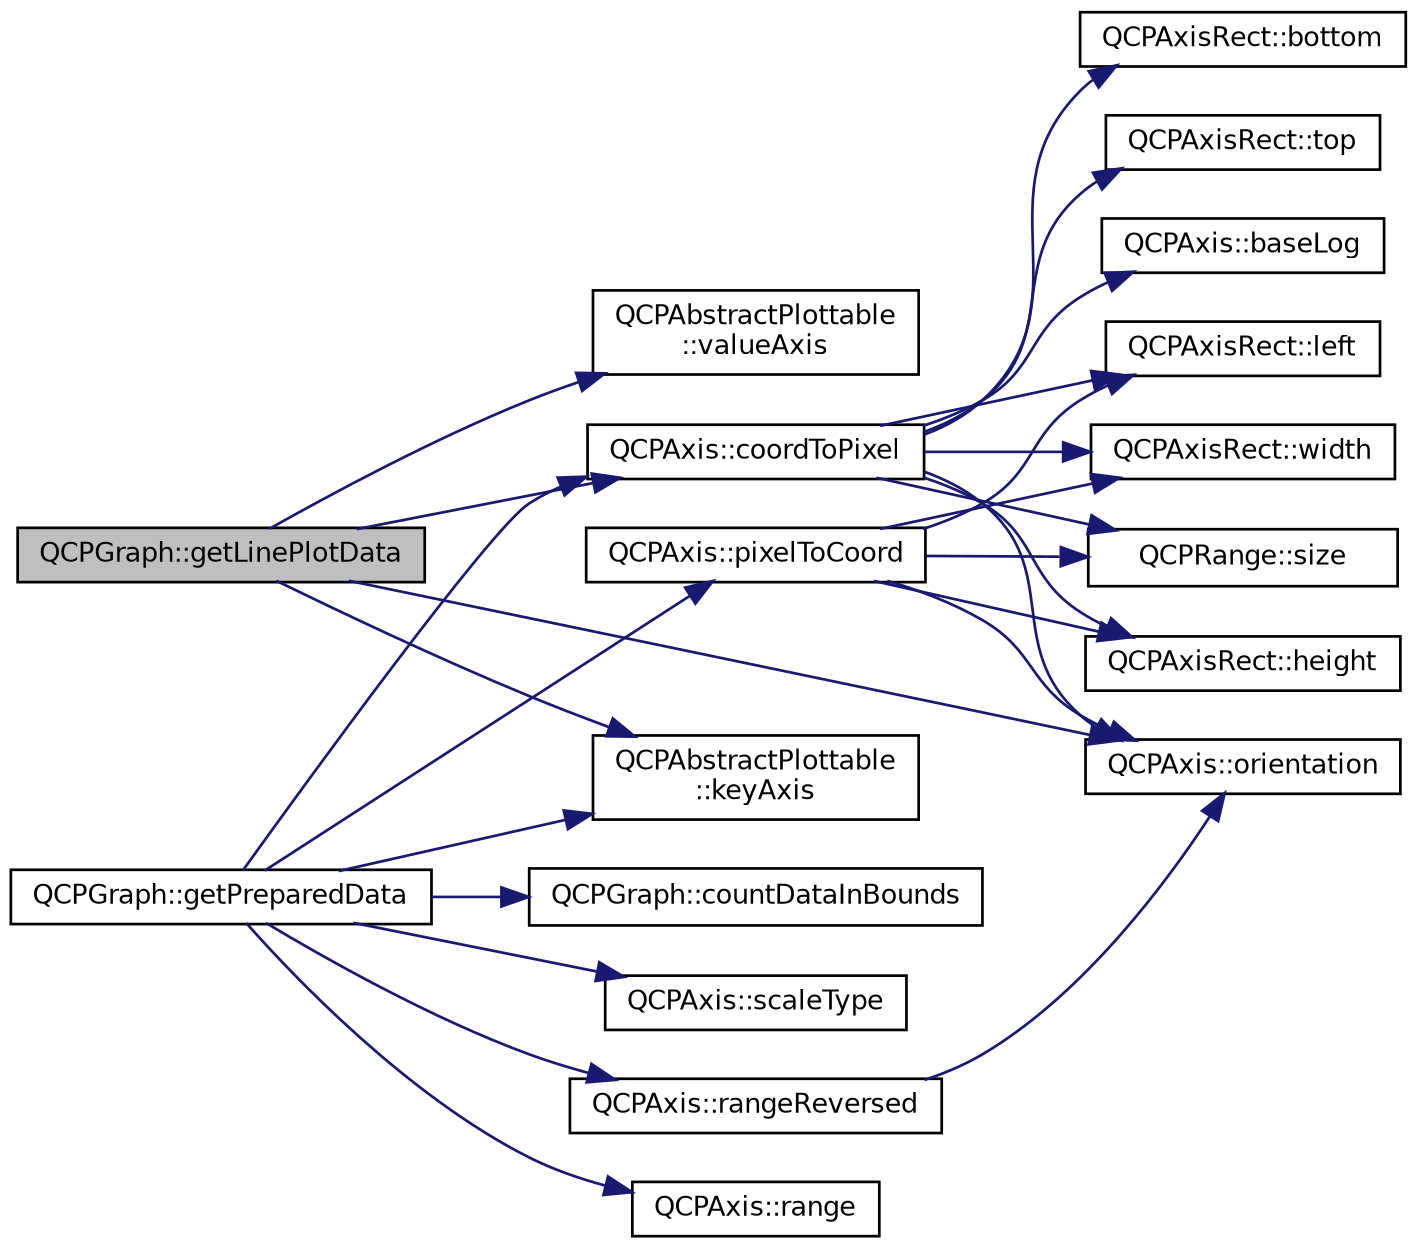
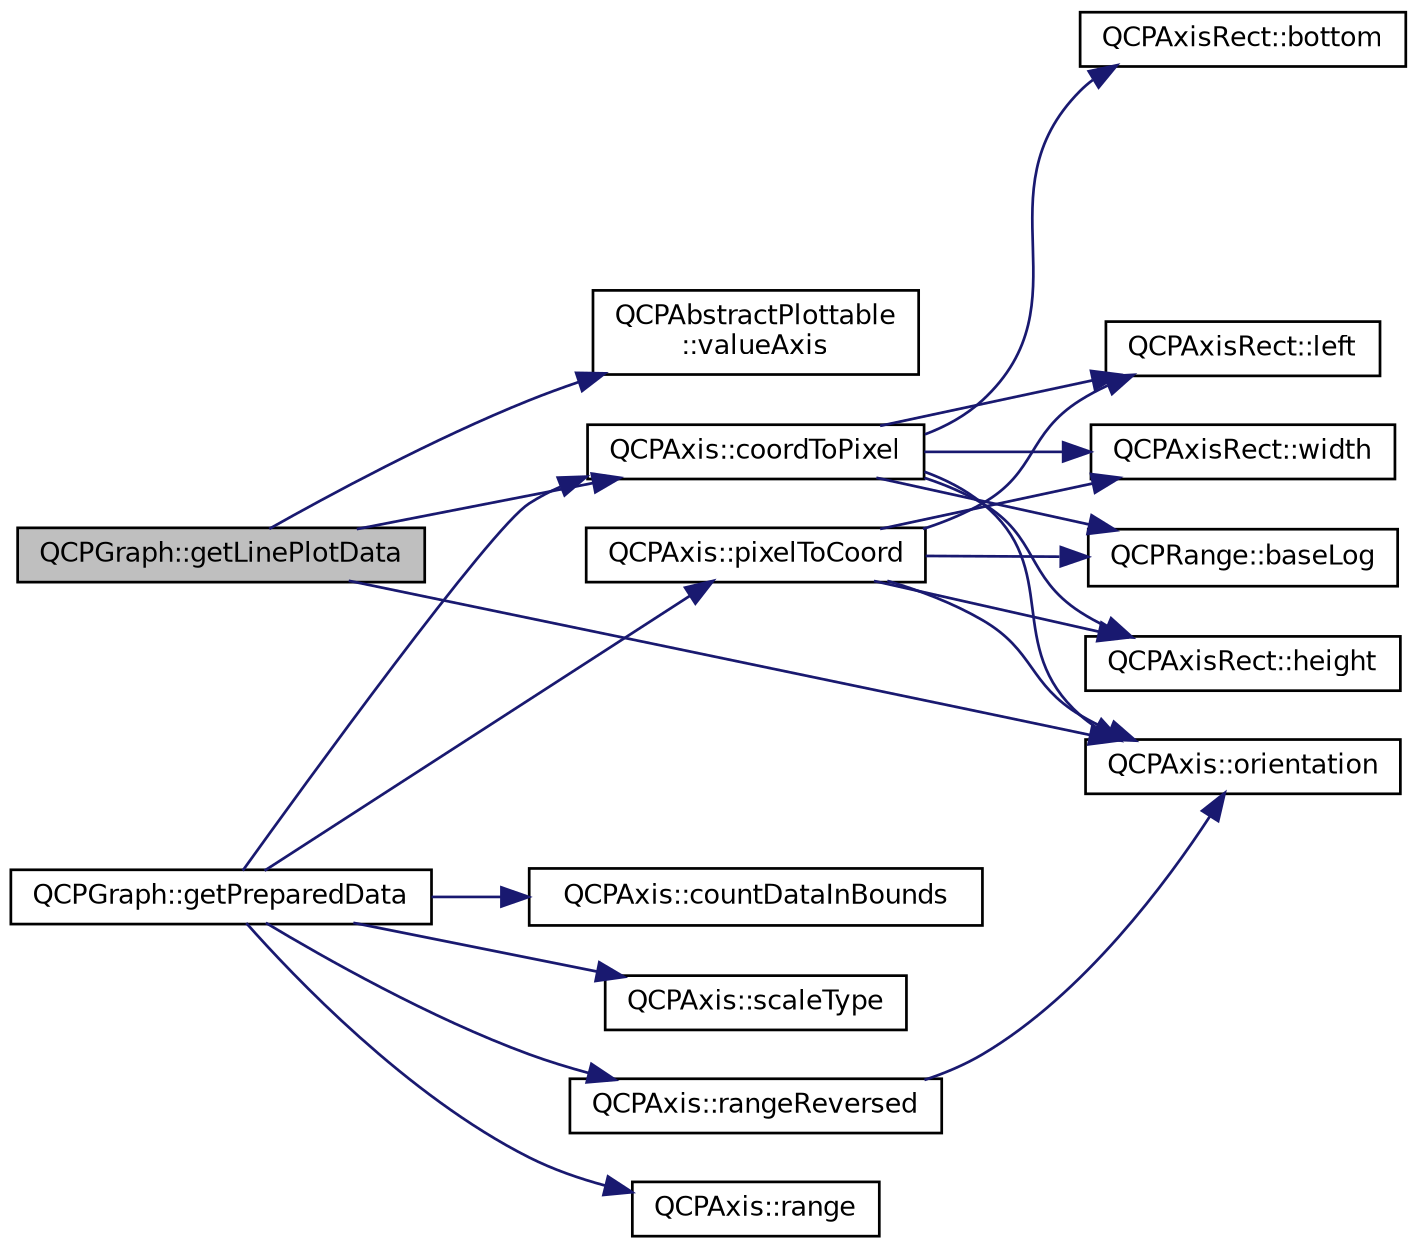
(1243, 142) -> none
(1243, 246) -> none
(1243, 558) -> (1243, 558)
(756, 778) -> none
(756, 897) -> (756, 897)
